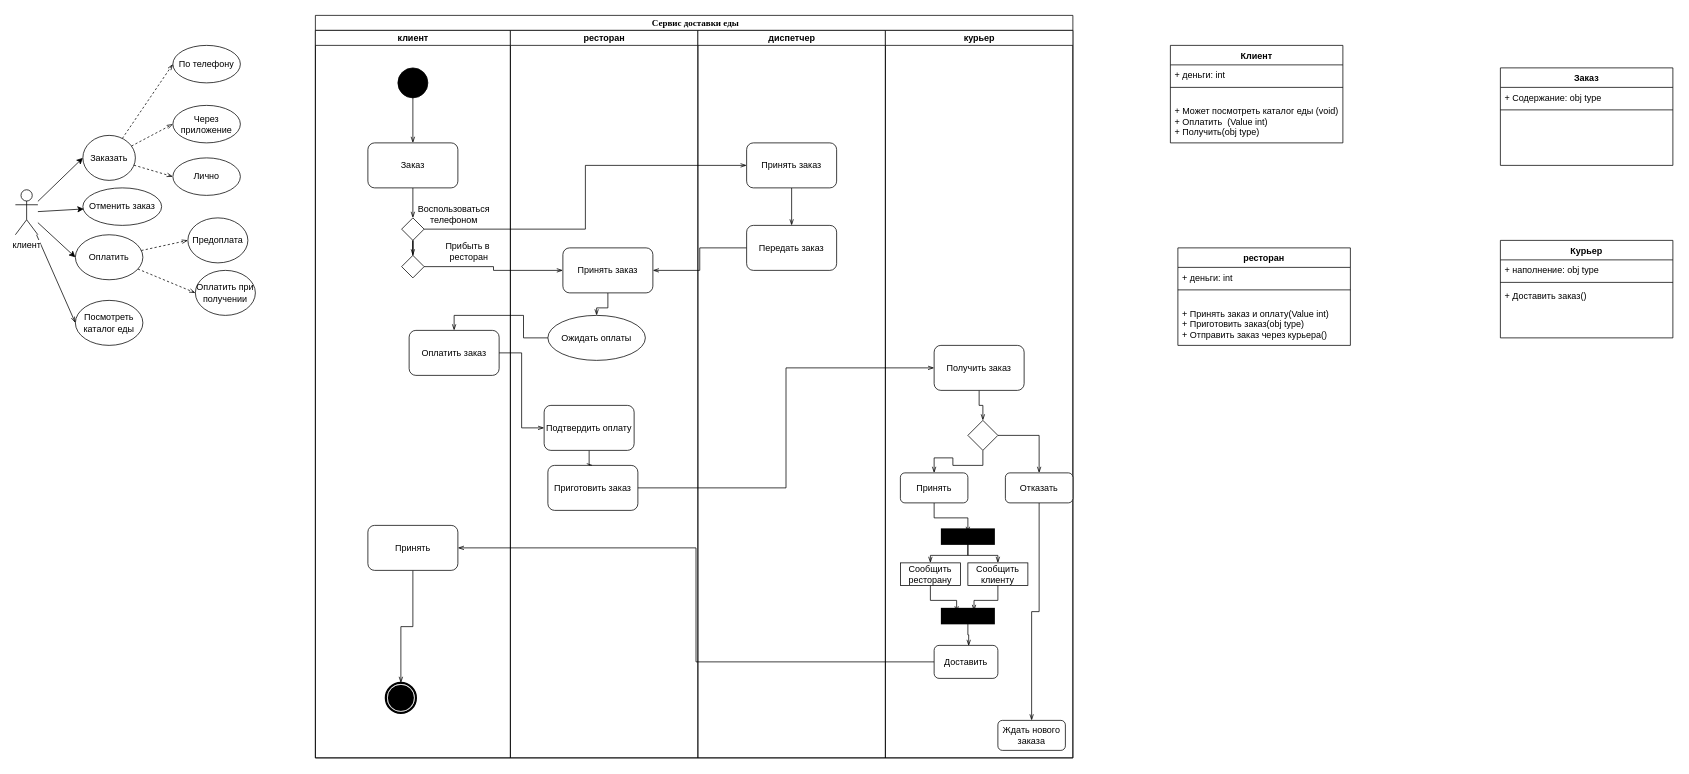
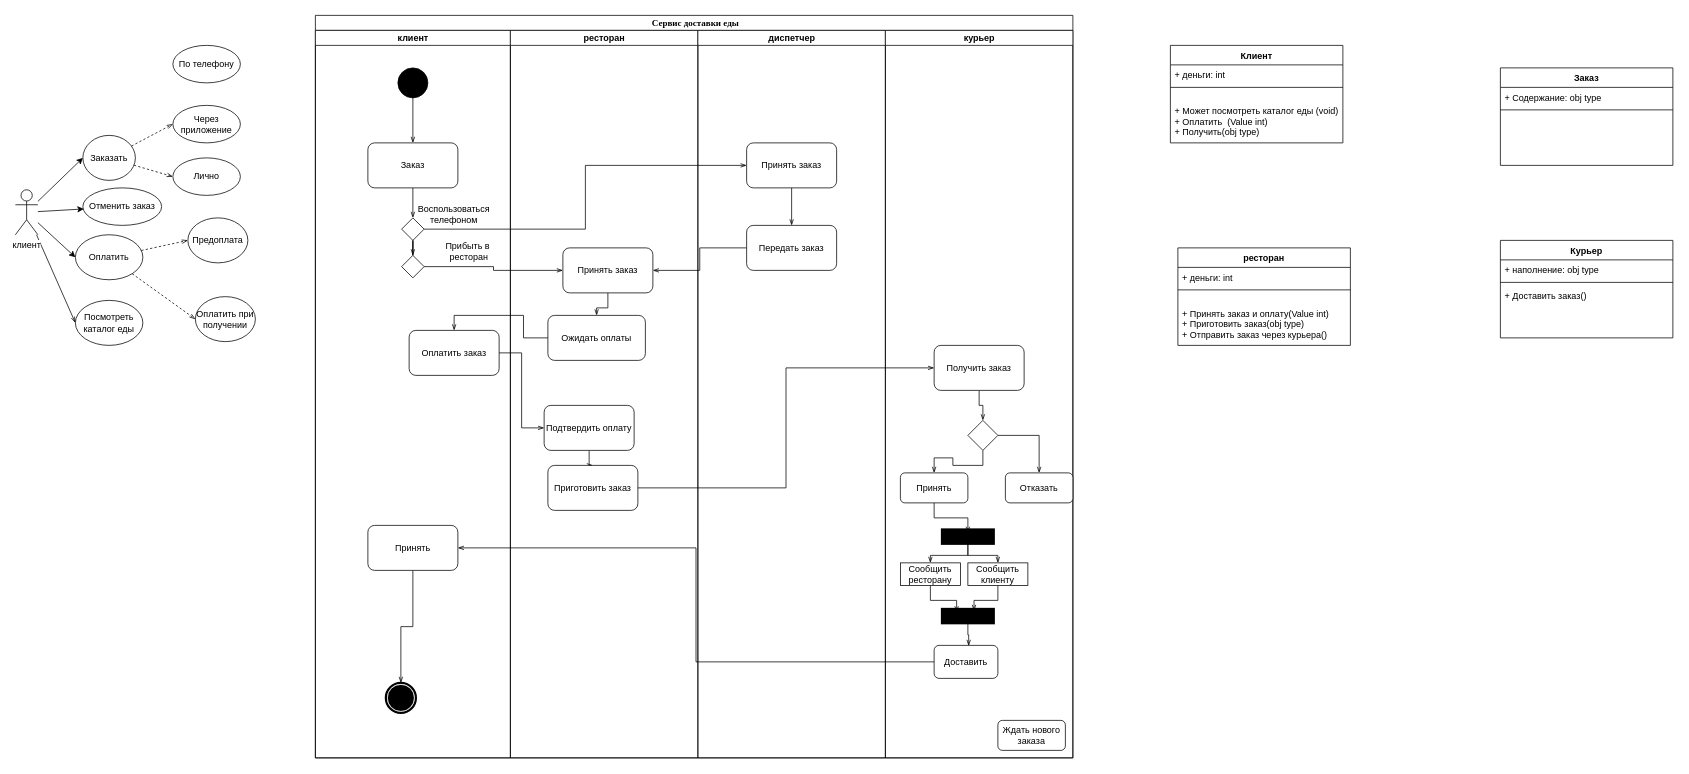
(148, 100) -> none
(225, 293) -> (225, 319)
(597, 338) -> (597, 338)
(1036, 612) -> none
